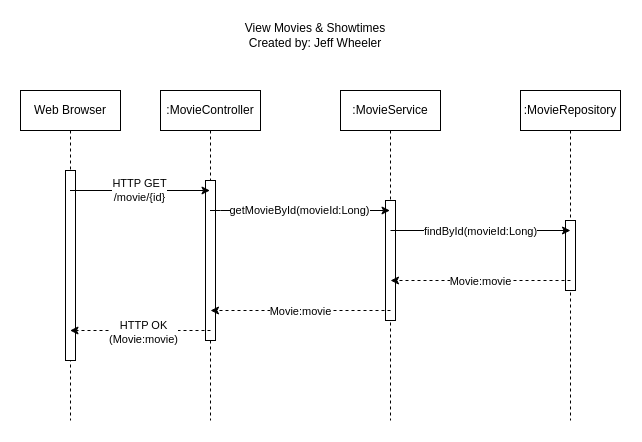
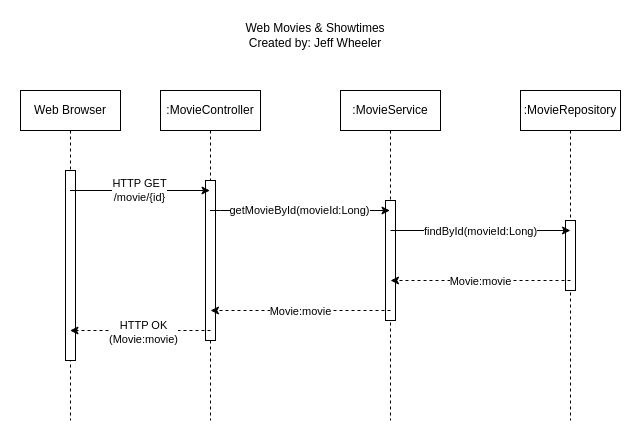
(316, 36) -> (316, 36)
